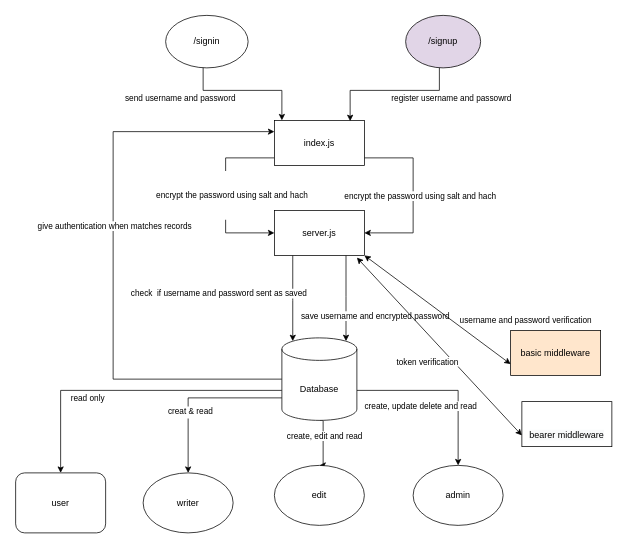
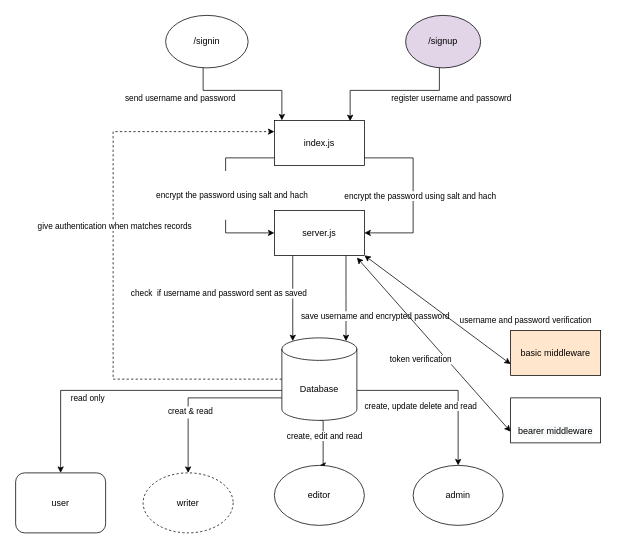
(122, 379) -> (122, 379)
(567, 424) -> (555, 420)
(319, 495) -> (319, 495)
(188, 503) -> (188, 503)
